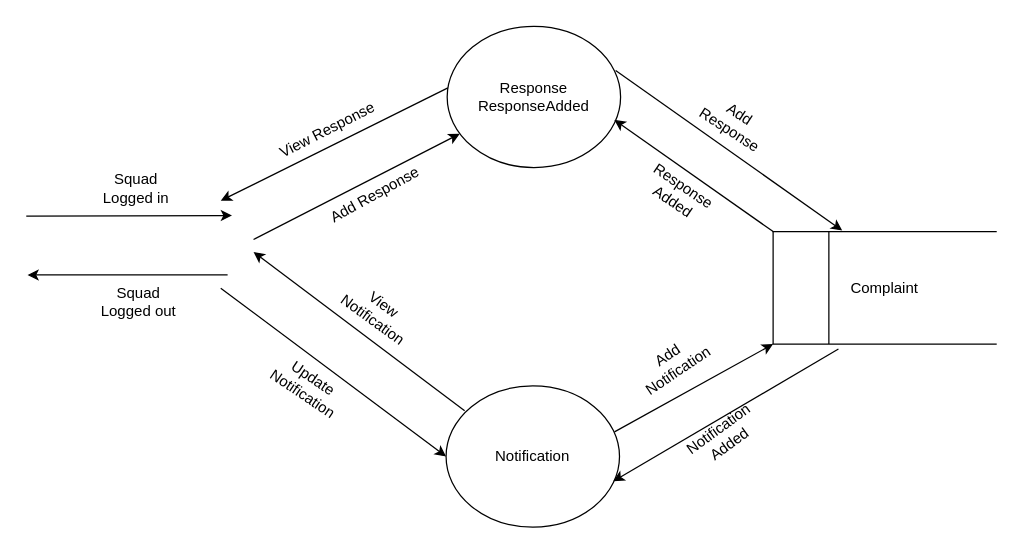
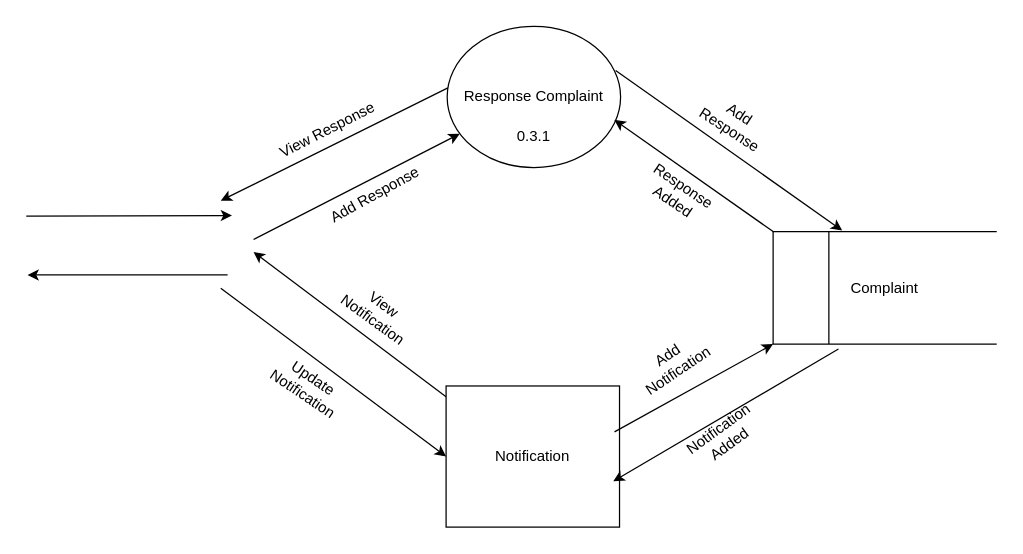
(534, 97) -> (534, 97)
none -> (533, 137)
(135, 188) -> none
(138, 302) -> none
(533, 456) -> (533, 456)
